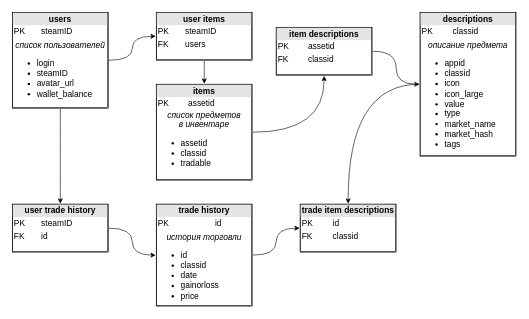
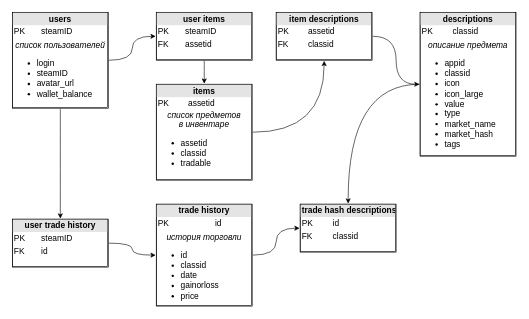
(178, 27) -> (178, 27)
(324, 51) -> (324, 36)
(349, 219) -> (350, 219)
(60, 228) -> (60, 243)
